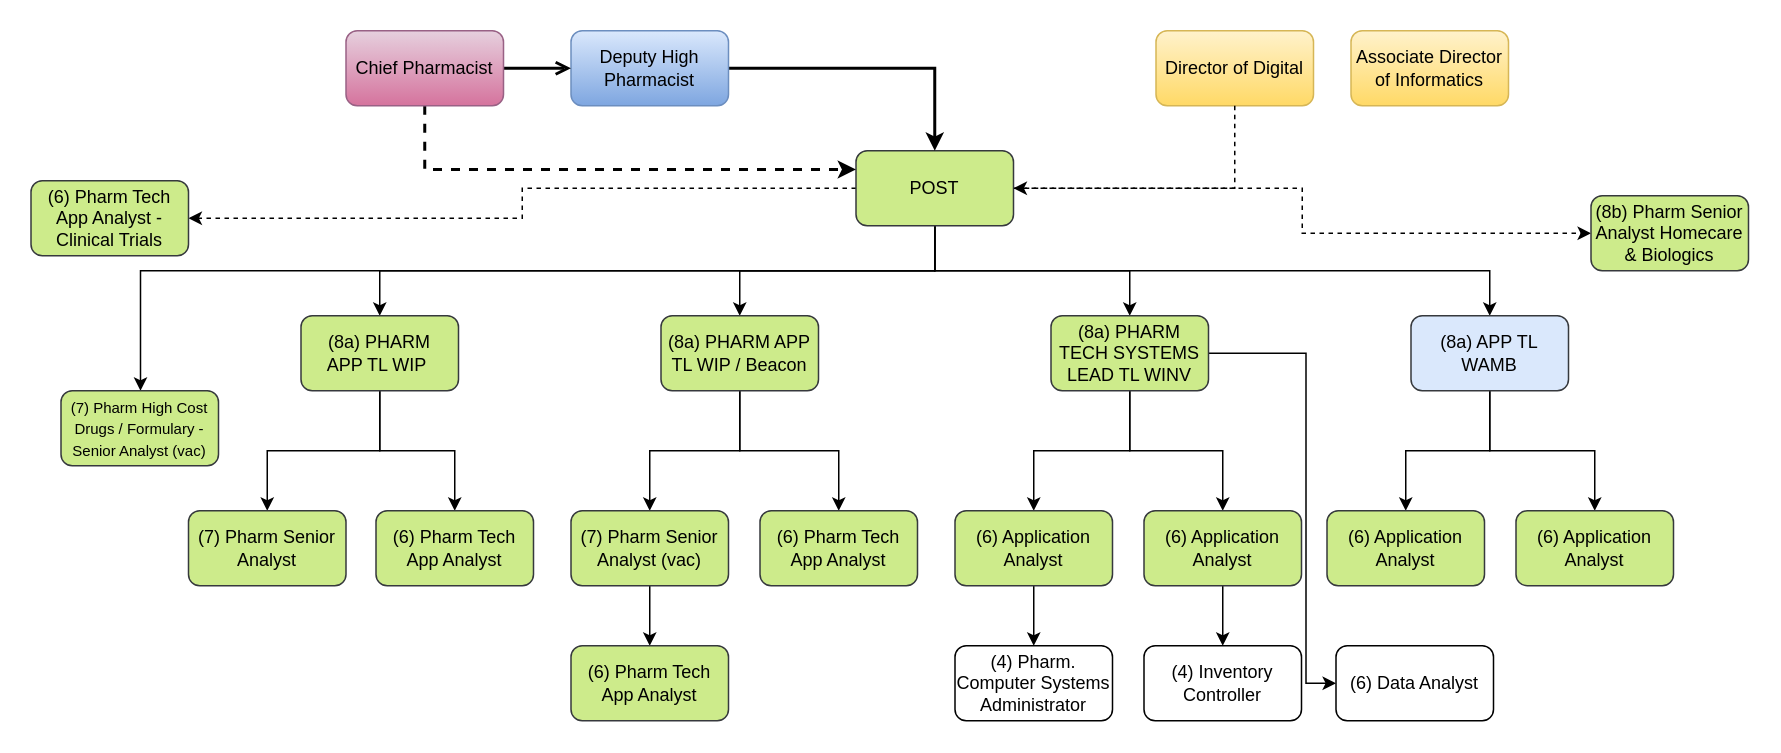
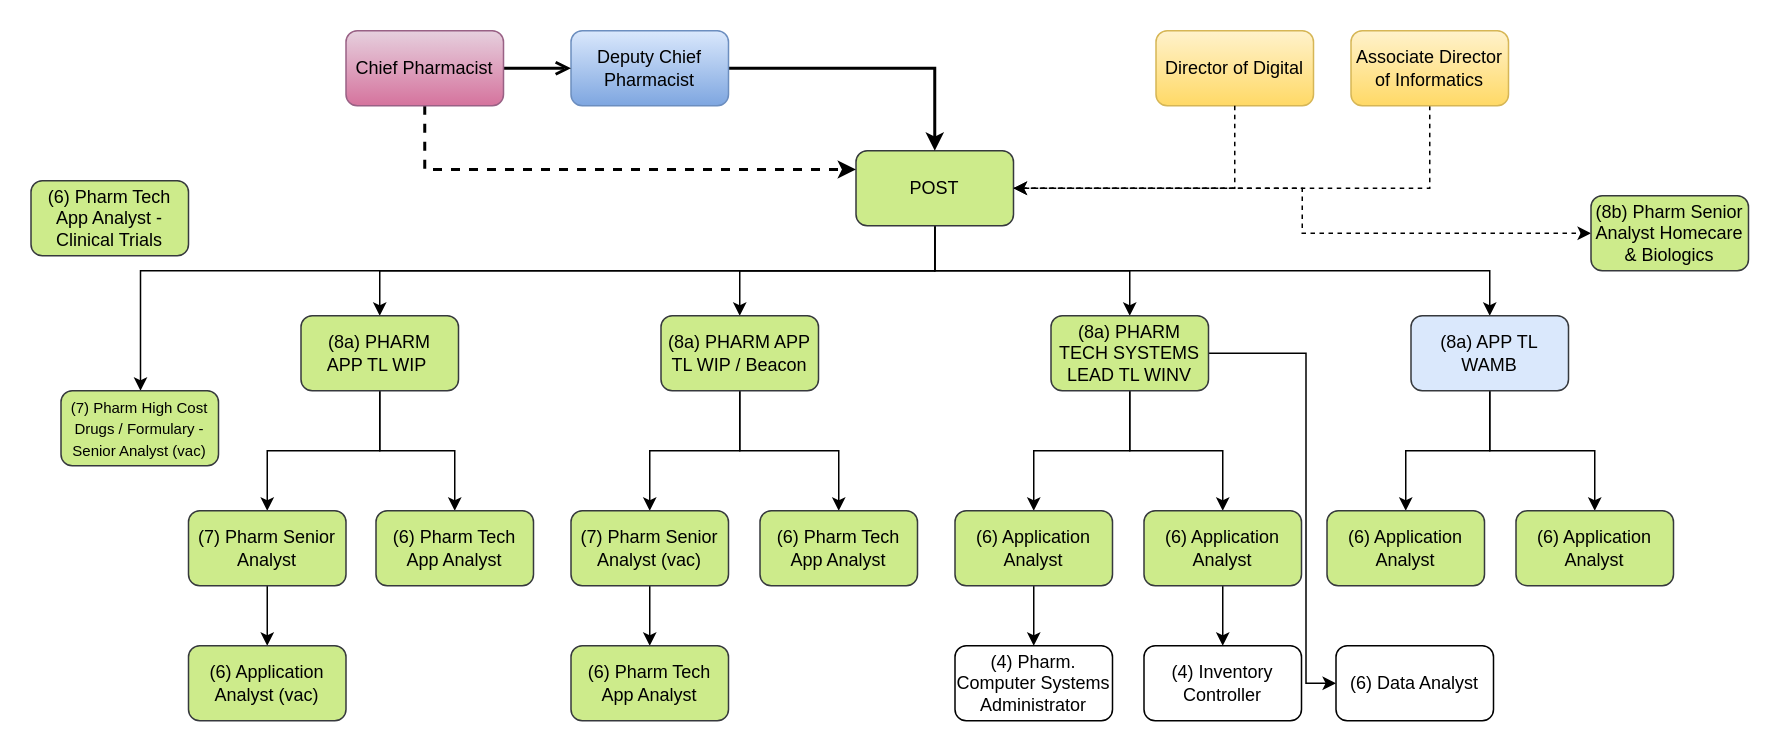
(650, 68) -> (650, 68)
none -> (1408, 188)
(522, 198) -> none
none -> (267, 611)
none -> (267, 683)
